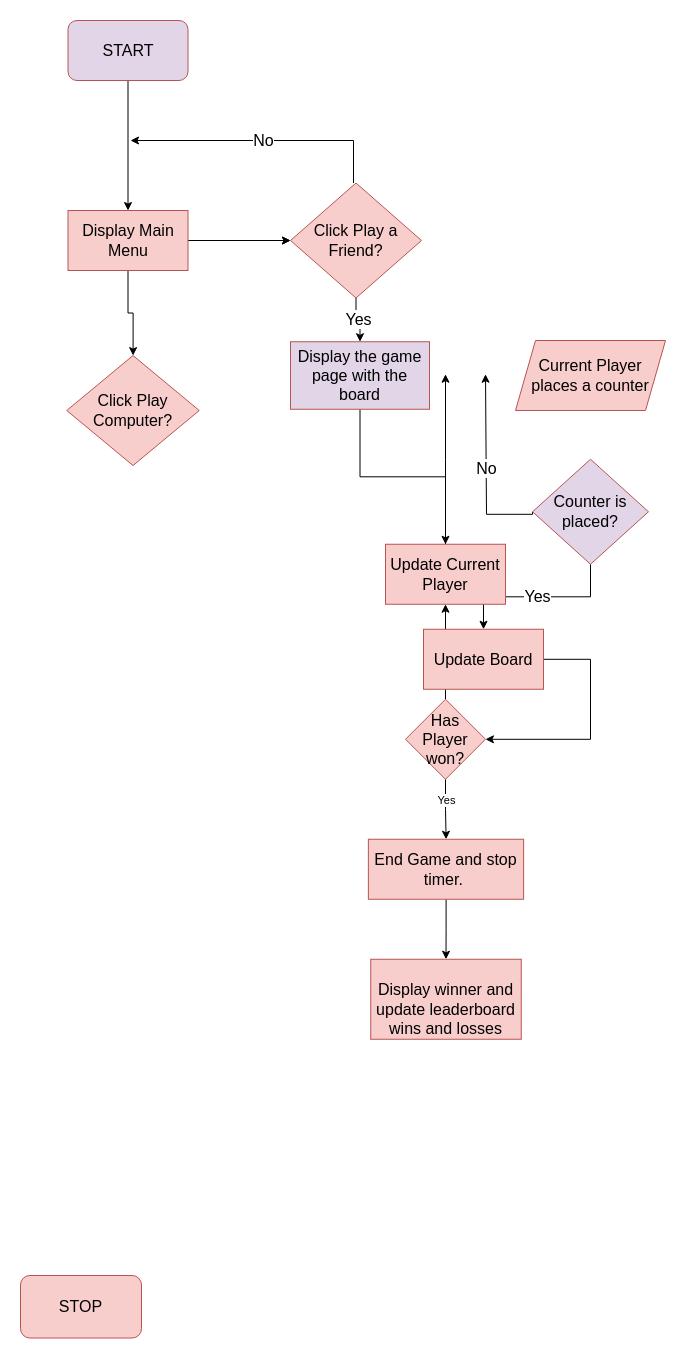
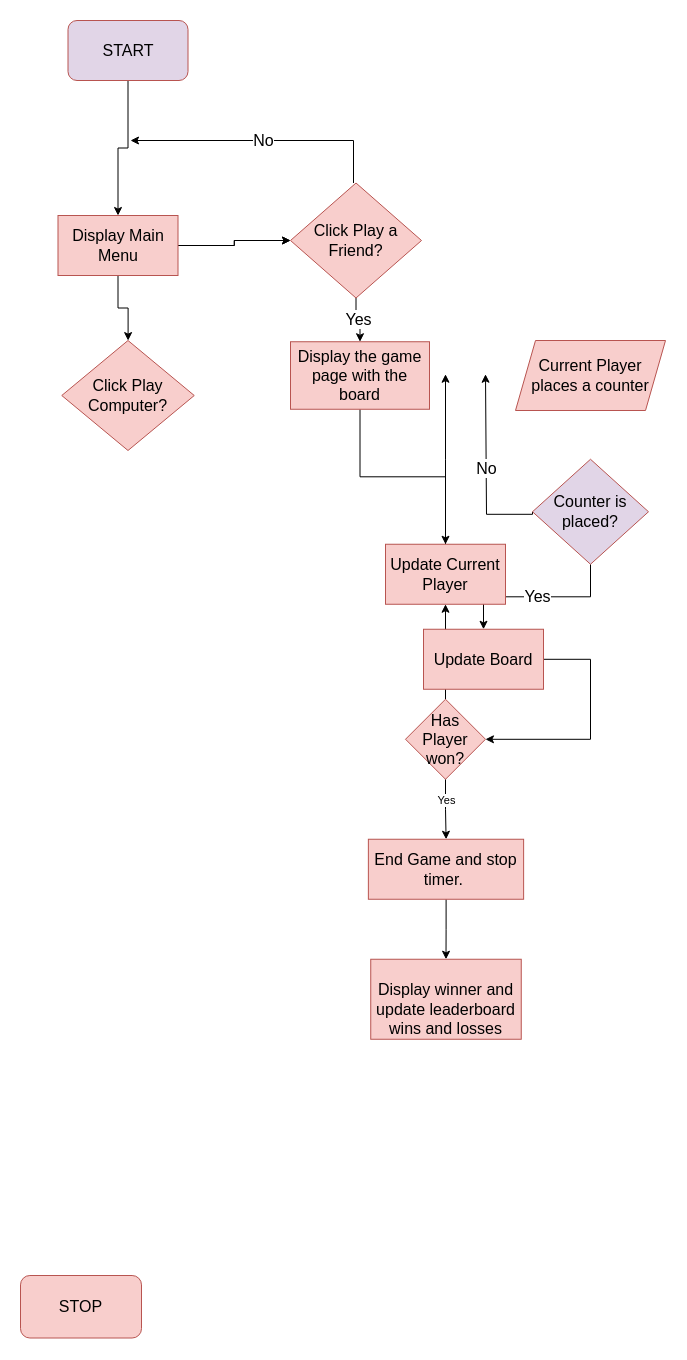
(128, 241) -> (118, 246)
(360, 376) -> (360, 376)
(133, 411) -> (128, 396)
